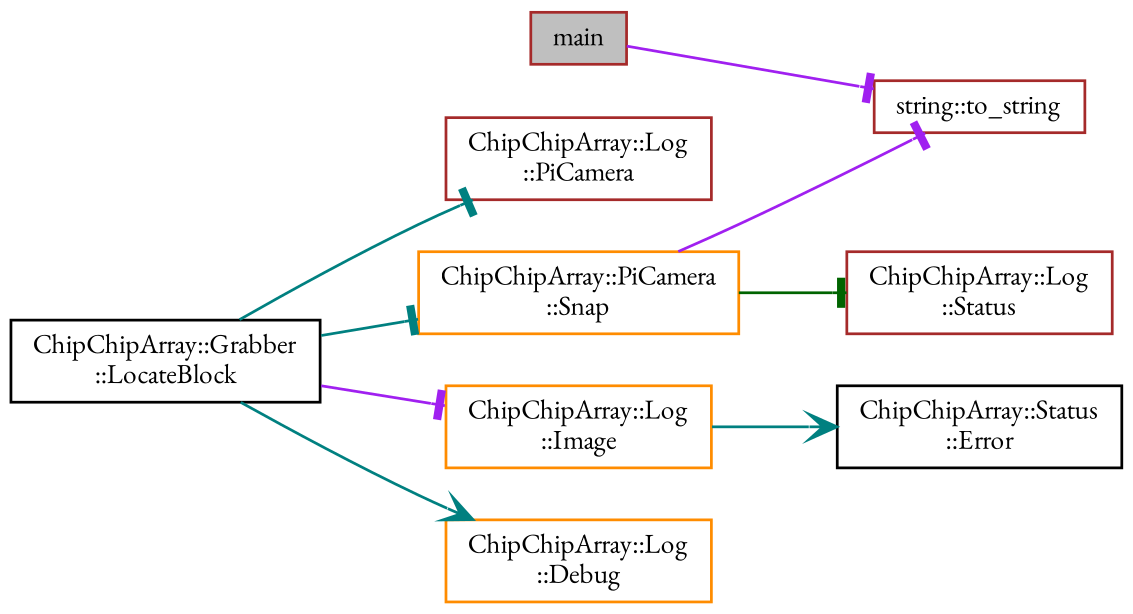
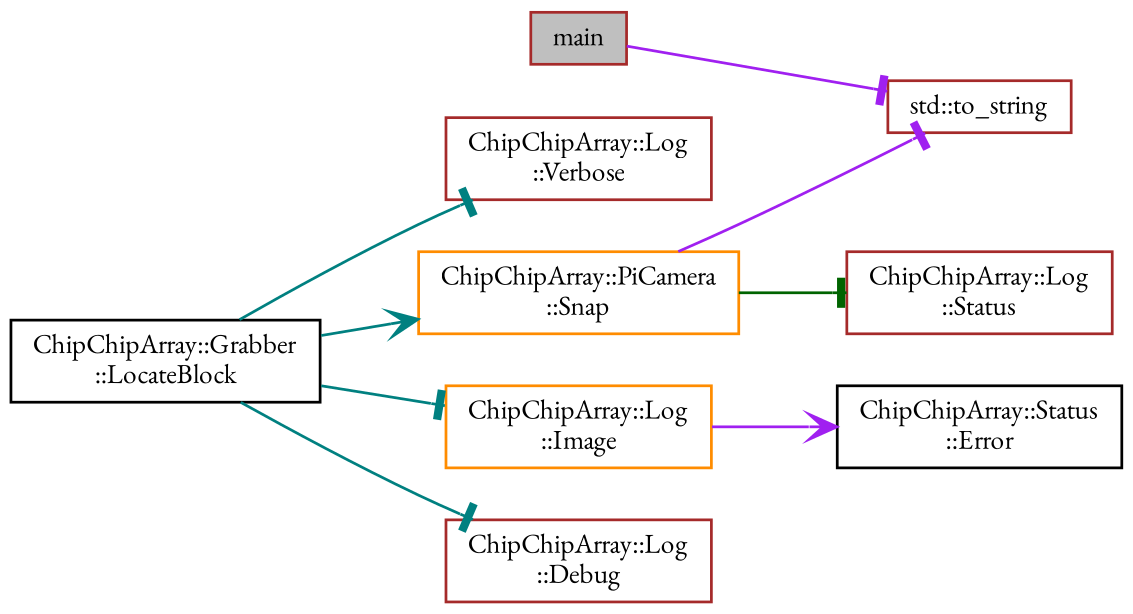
(980, 107) -> (980, 107)
(579, 159) -> (579, 159)
(363, 329) -> (356, 330)
(376, 395) -> (376, 395)
(760, 427) -> (760, 427)
(343, 457) -> (349, 461)
(579, 561) -> (579, 561)
